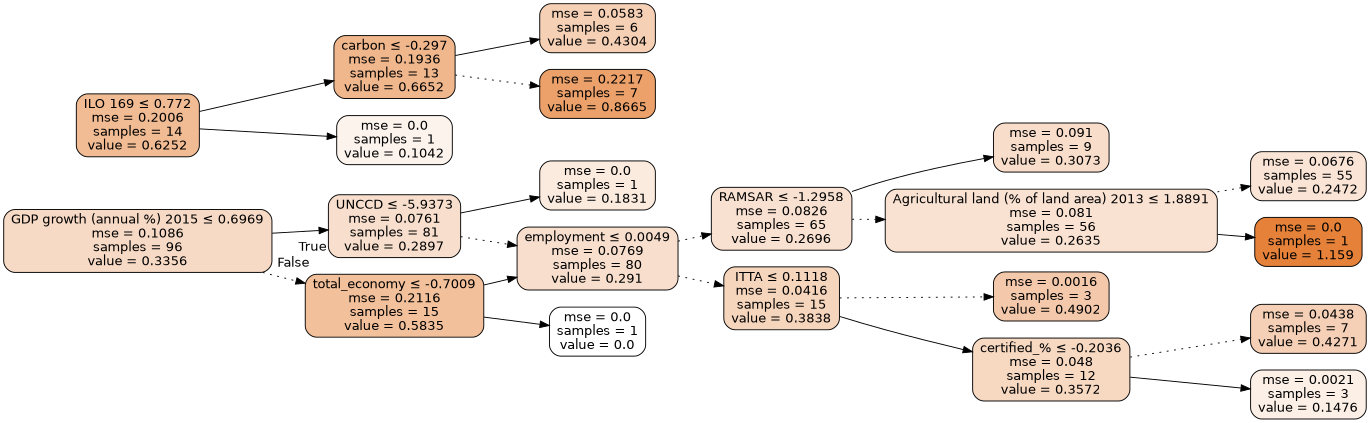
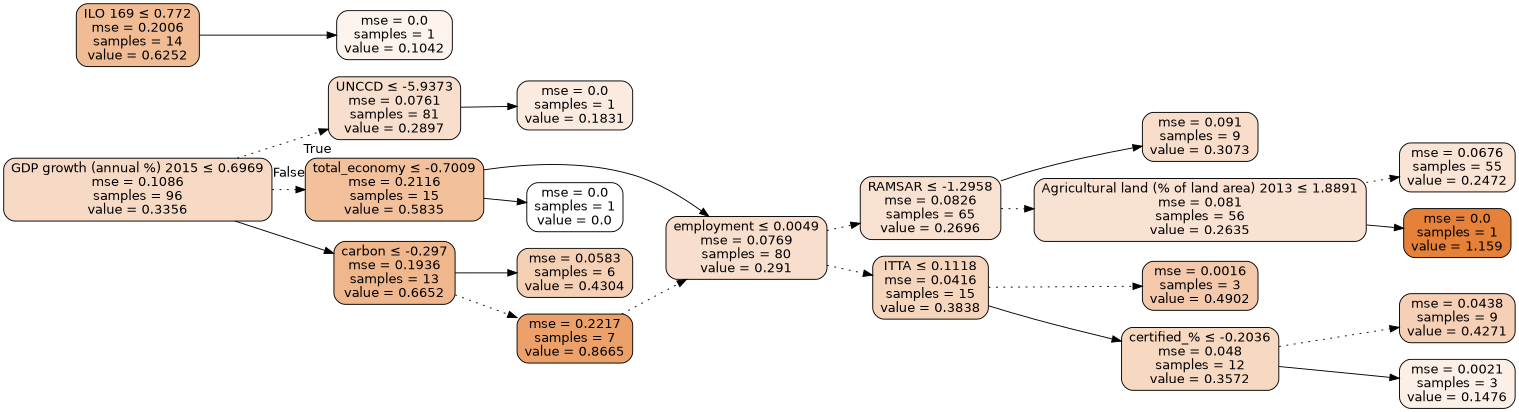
(262, 97) -> (280, 236)
(295, 232) -> (278, 145)
(484, 240) -> (650, 299)
(1308, 328) -> (1457, 318)
